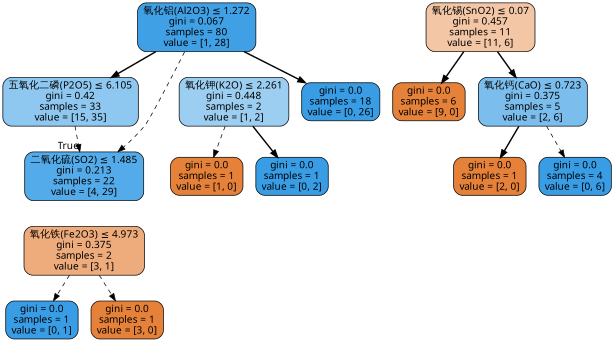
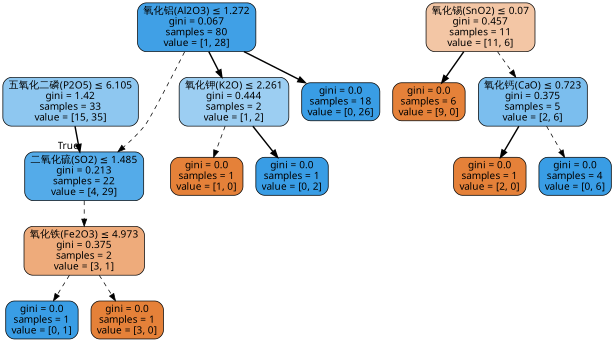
(505, 61) -> (505, 61)
(137, 63) -> (214, 61)
(71, 96) -> (71, 96)
(234, 96) -> (234, 96)
(77, 135) -> (77, 135)
none -> (84, 210)
